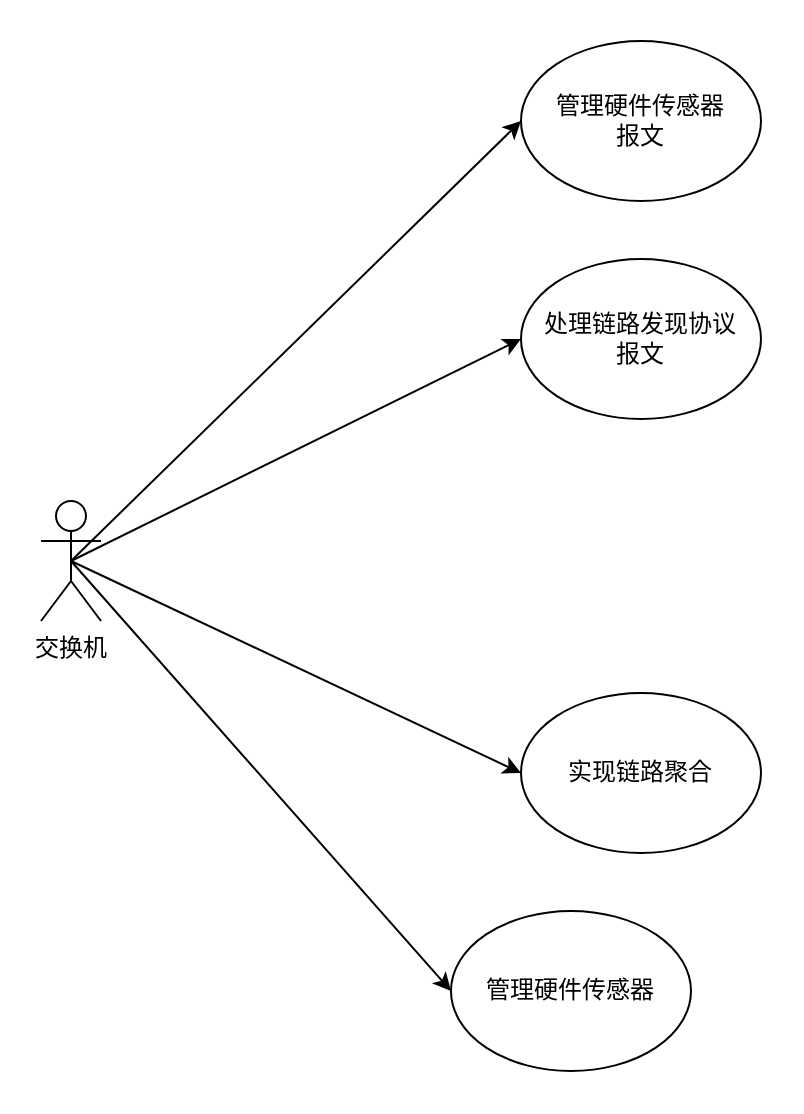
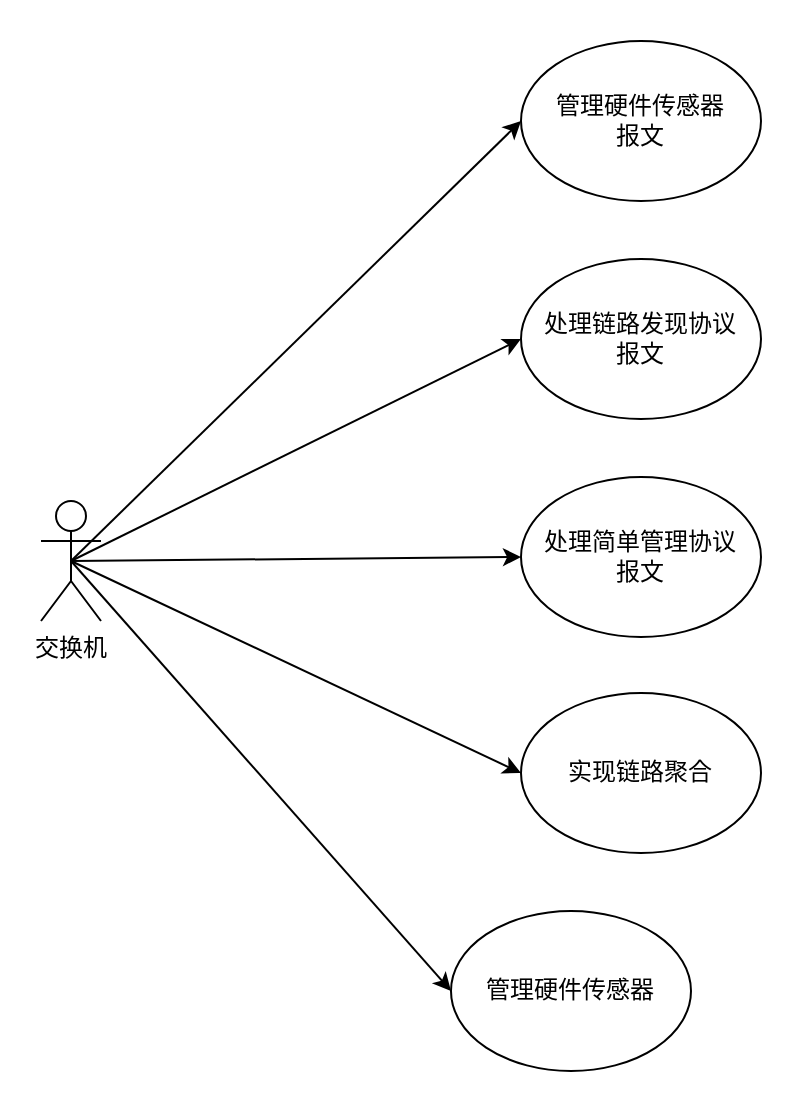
none -> (641, 557)
none -> (299, 559)
